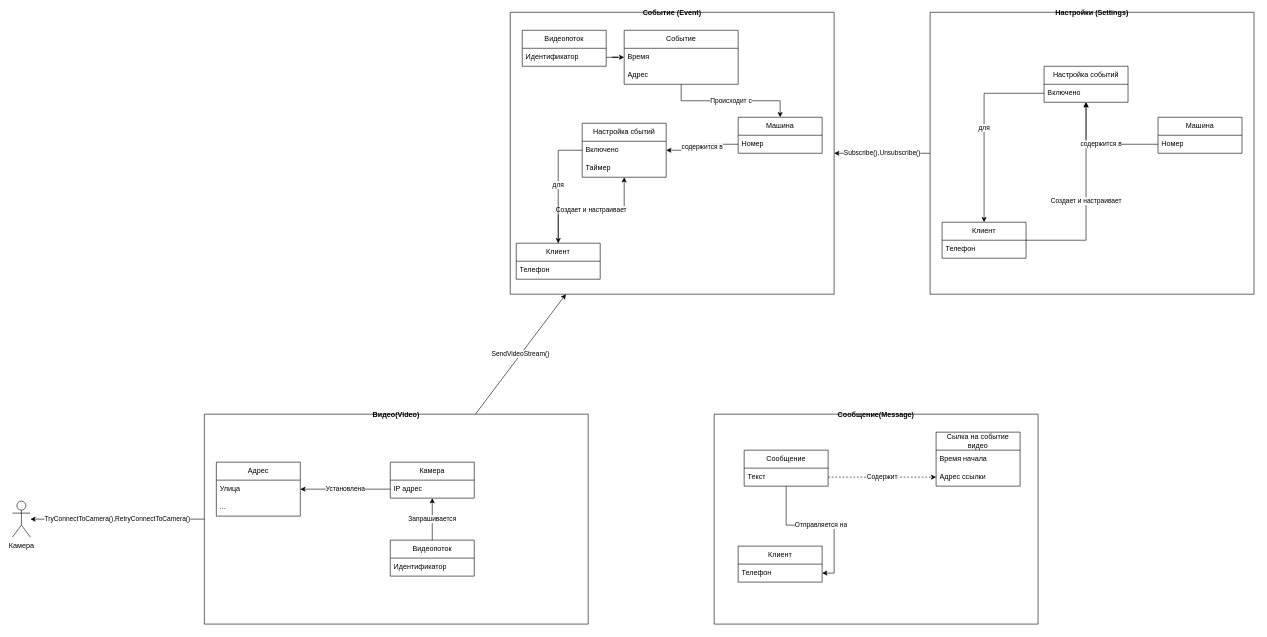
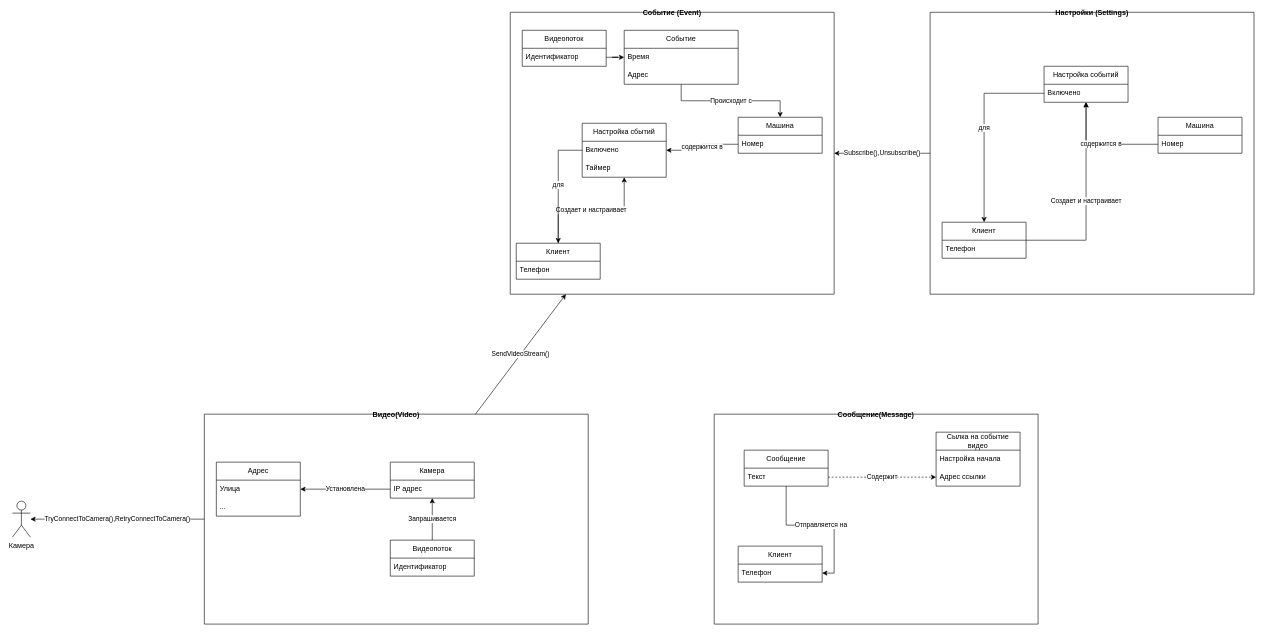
(963, 459) -> (971, 459)
